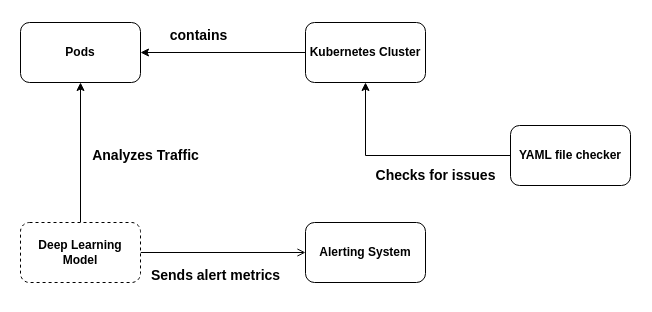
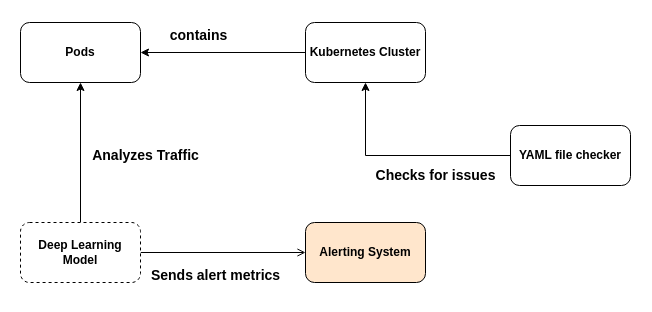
(366, 253) -> (366, 253)
